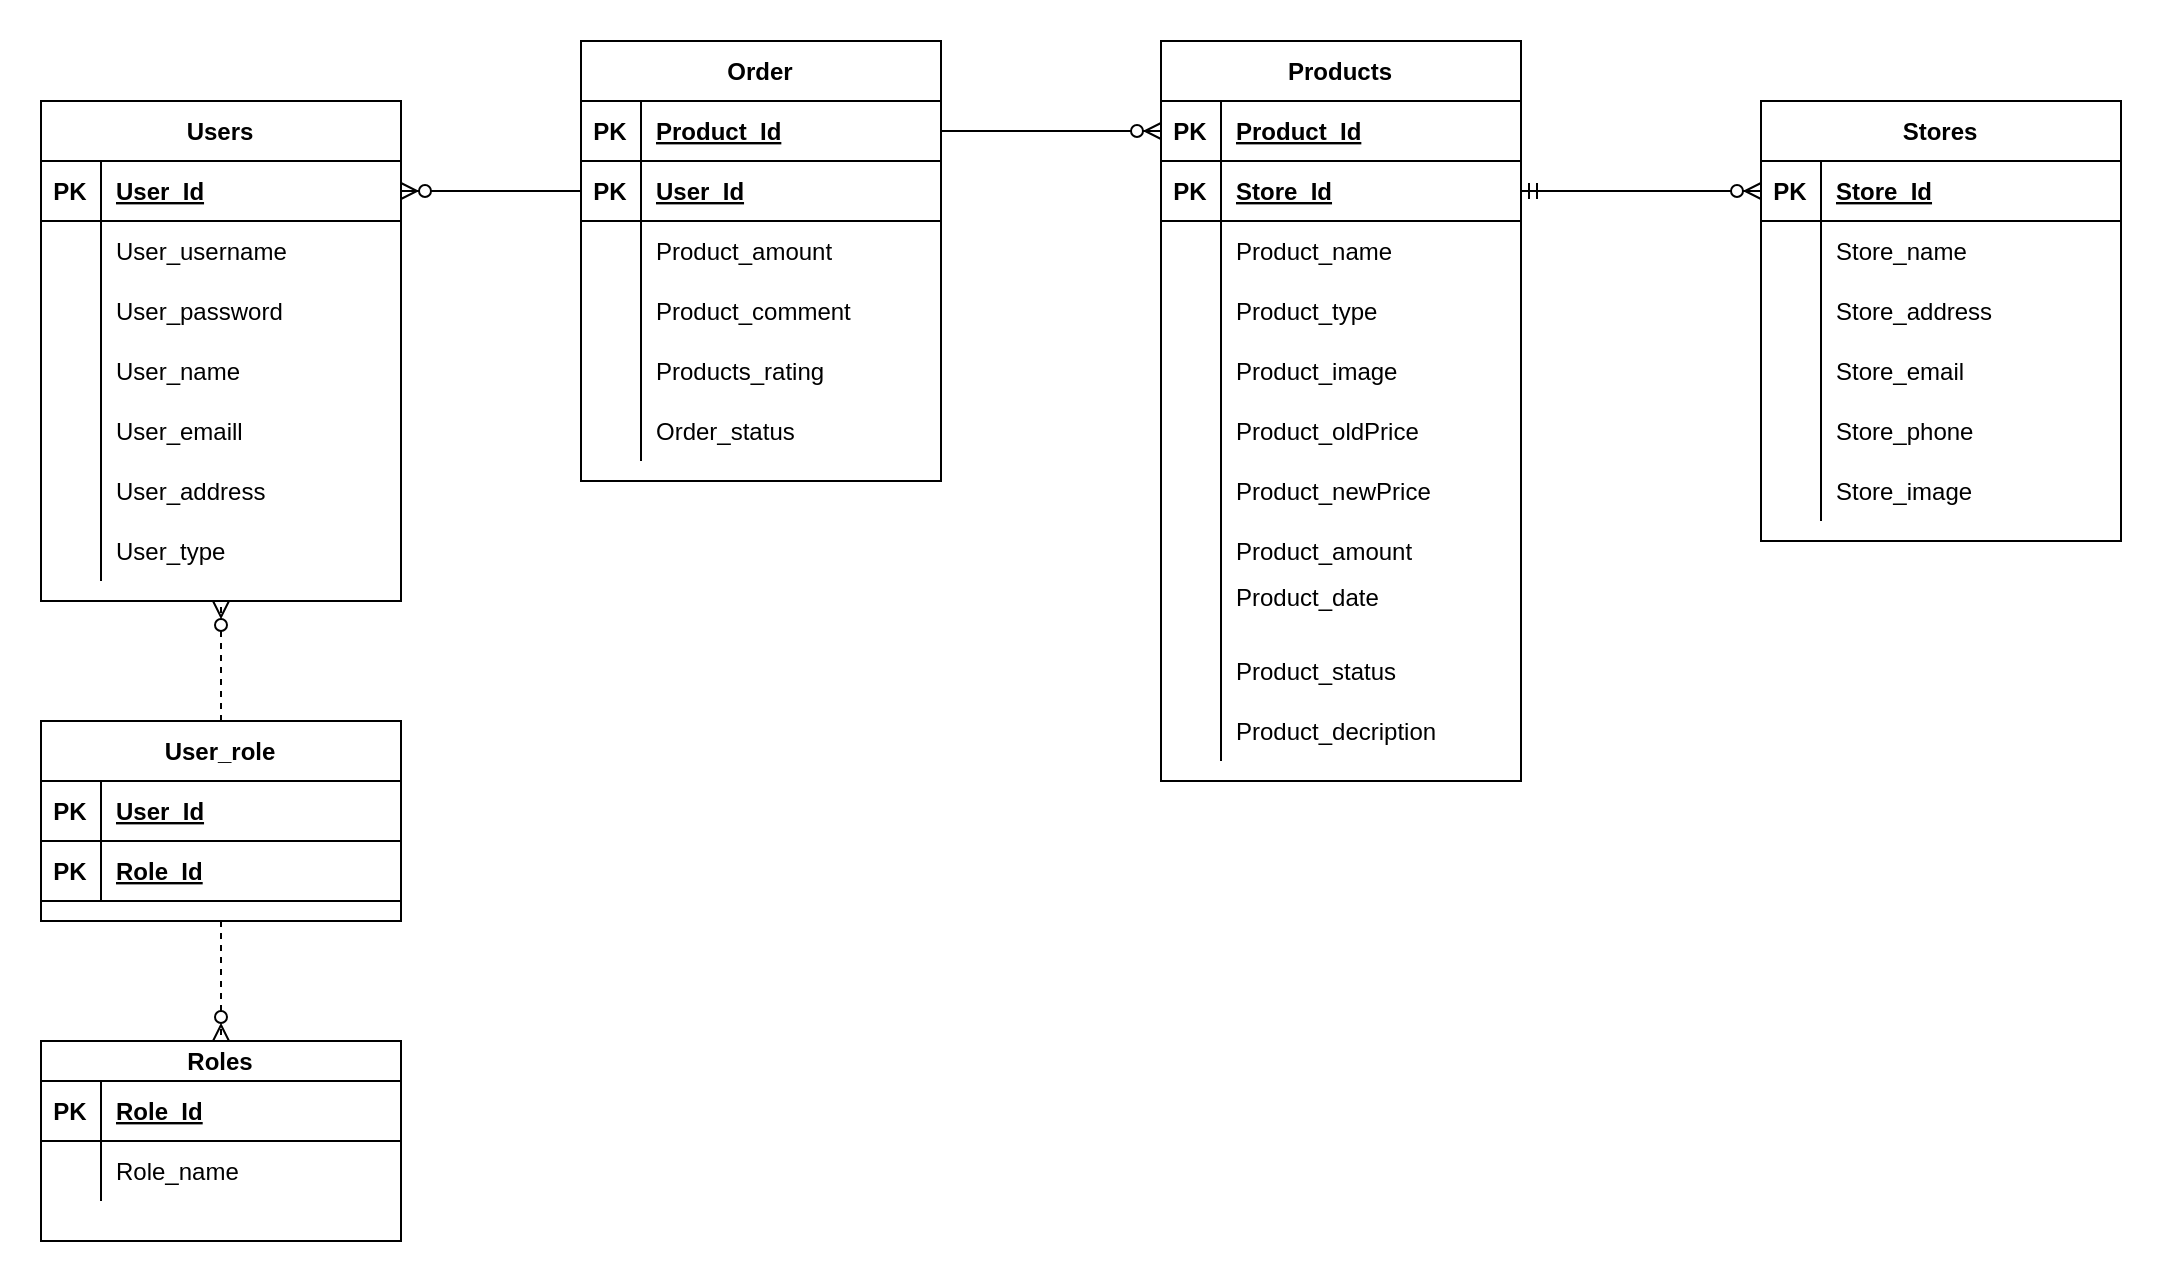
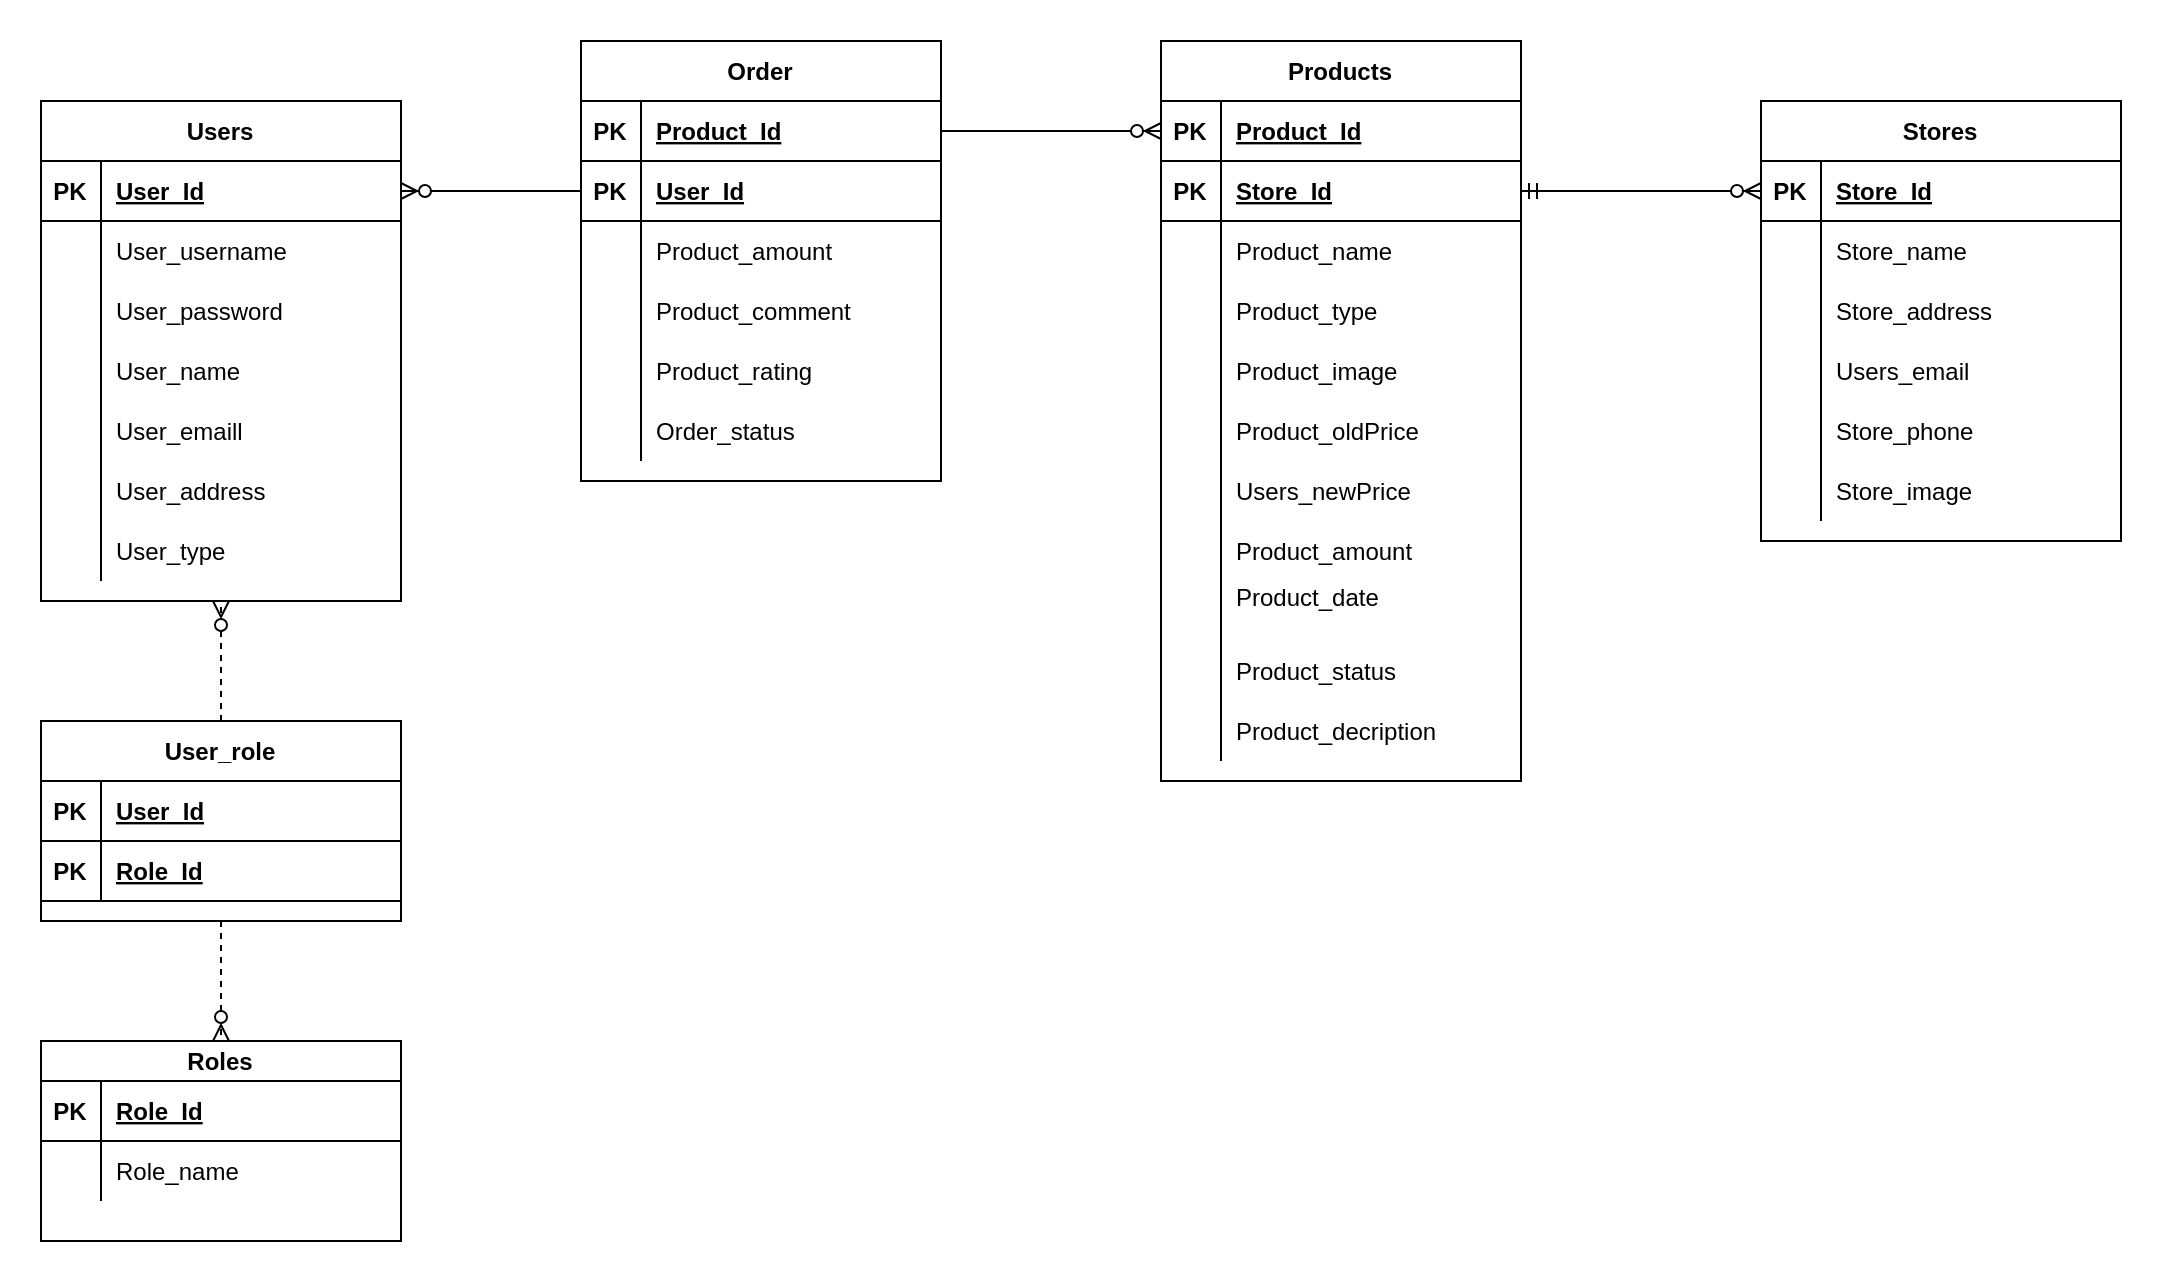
(754, 372) -> (747, 372)
(1904, 372) -> (1904, 372)
(1340, 492) -> (1327, 492)
